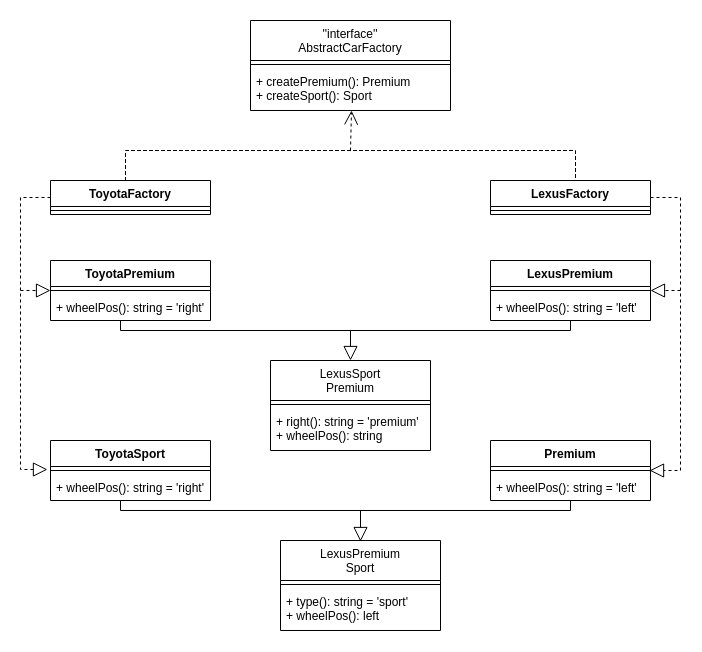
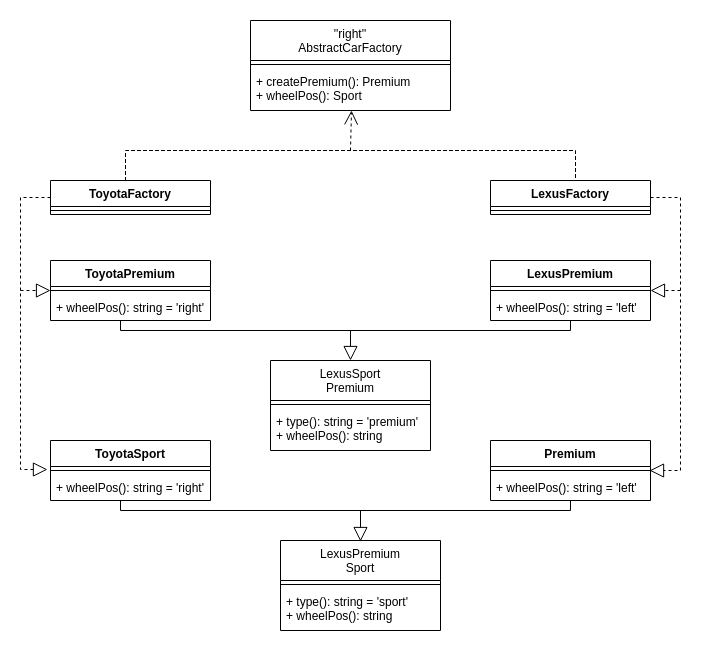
(350, 34) -> (350, 34)
(336, 82) -> (336, 82)
(358, 422) -> (356, 422)
(361, 602) -> (361, 602)
